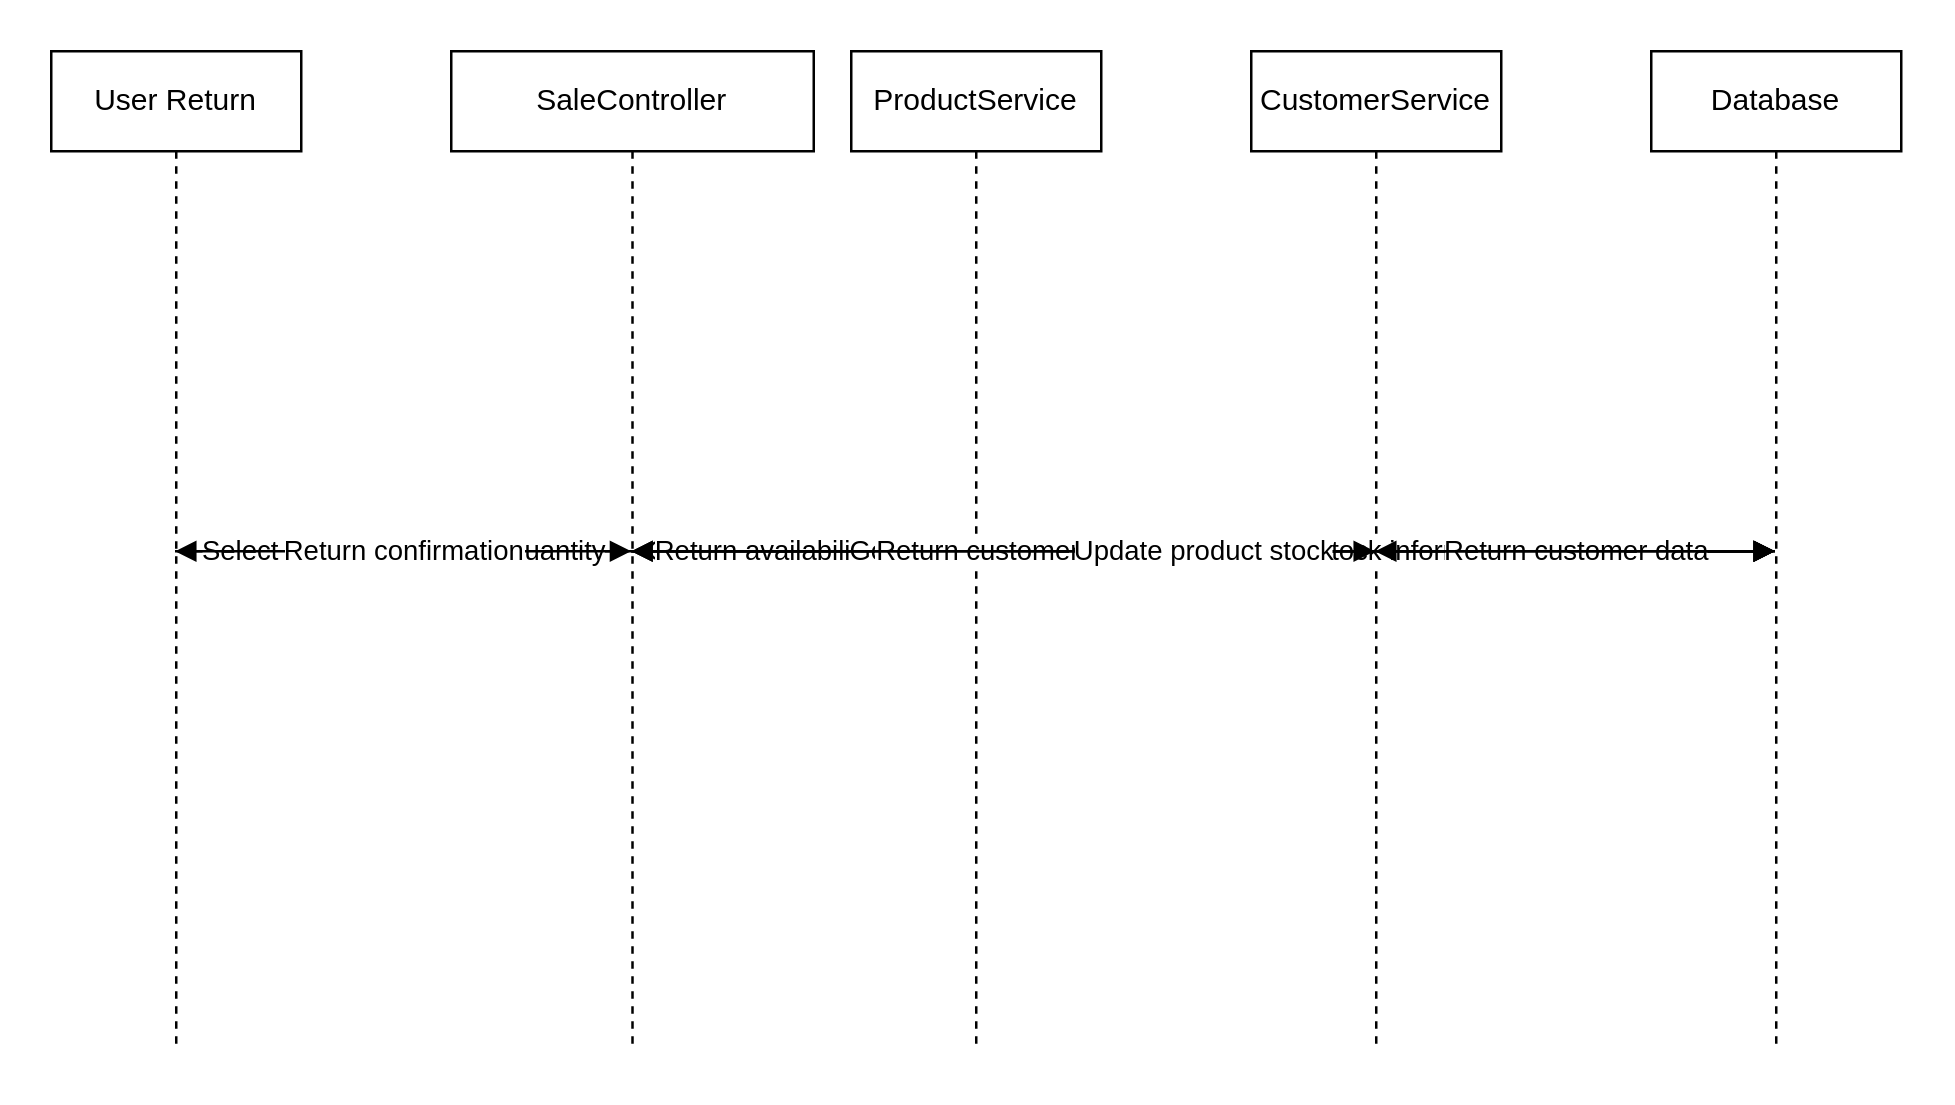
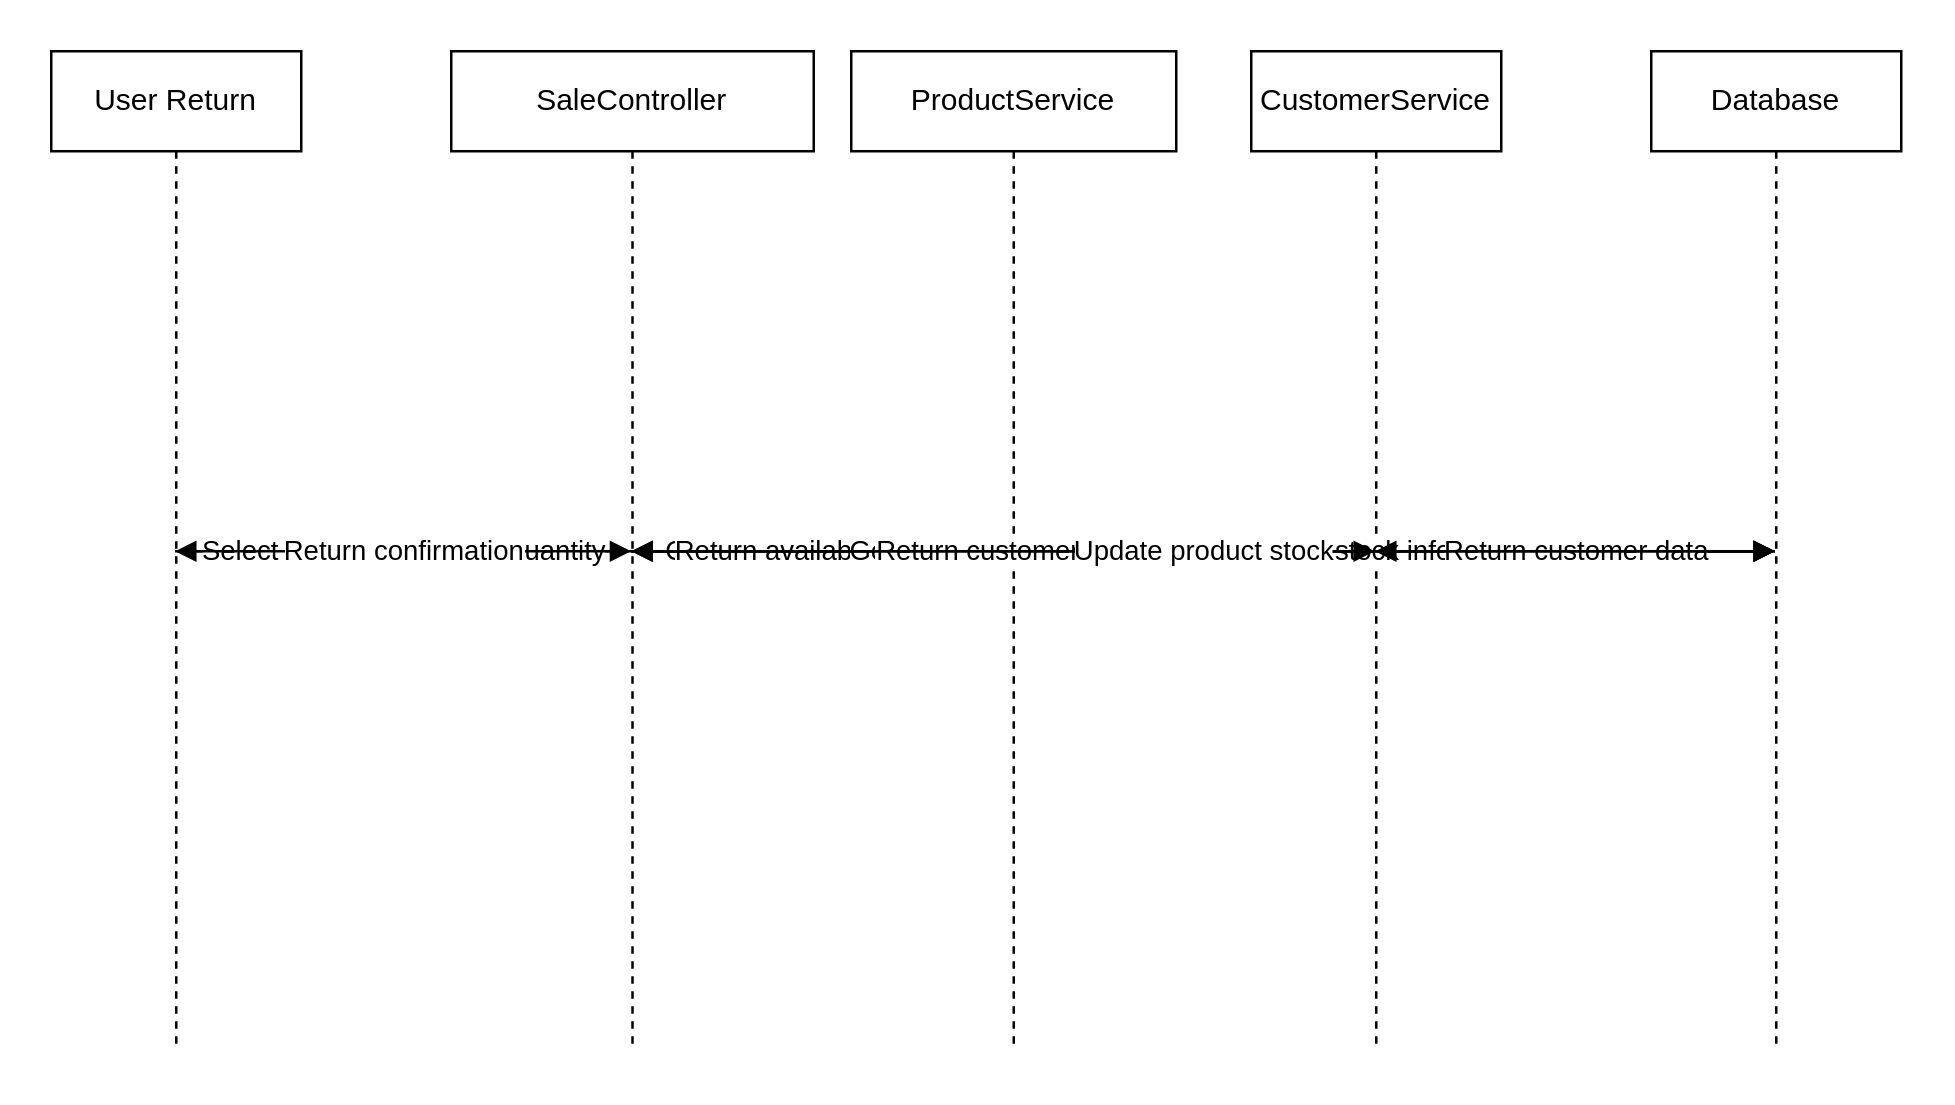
(976, 551) -> (1014, 551)
